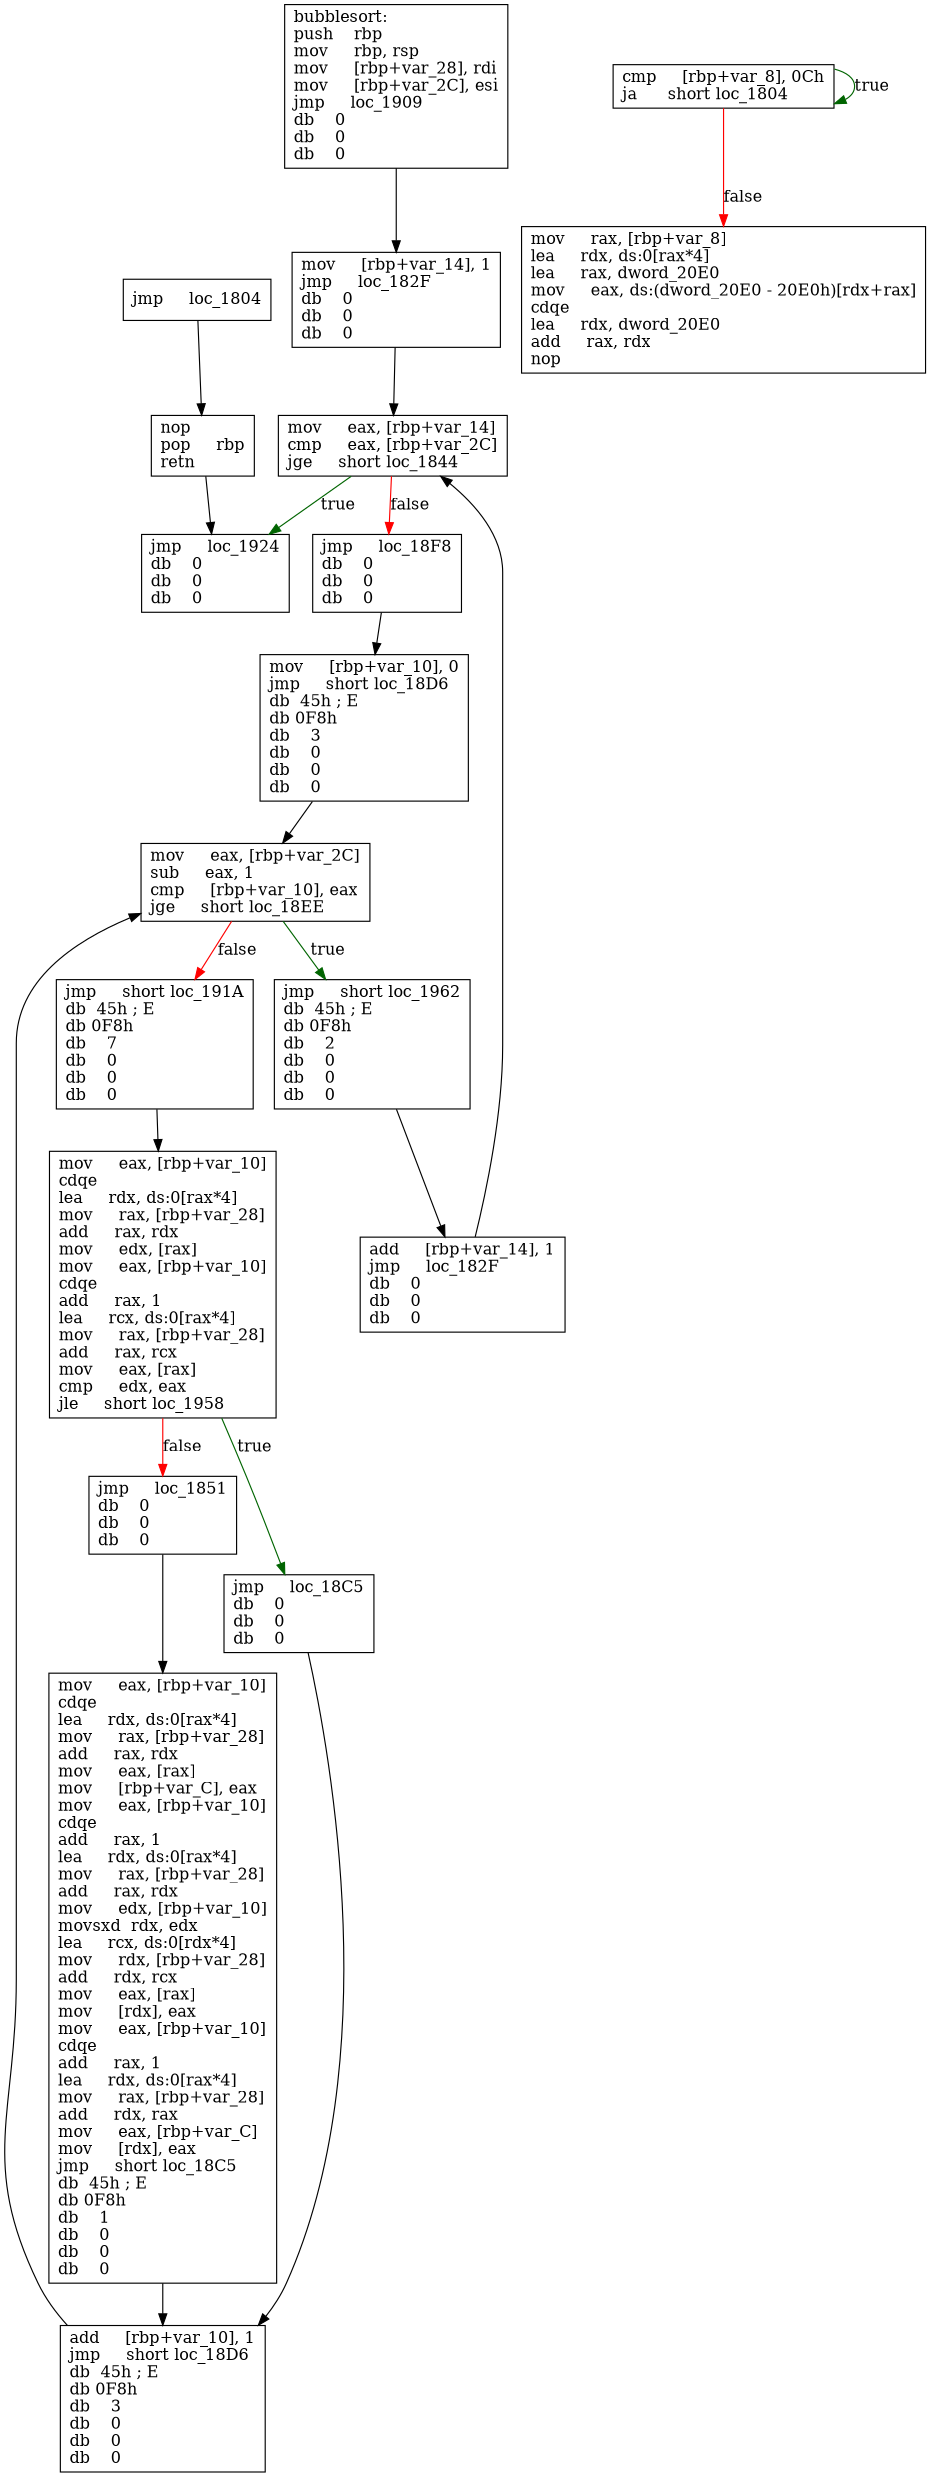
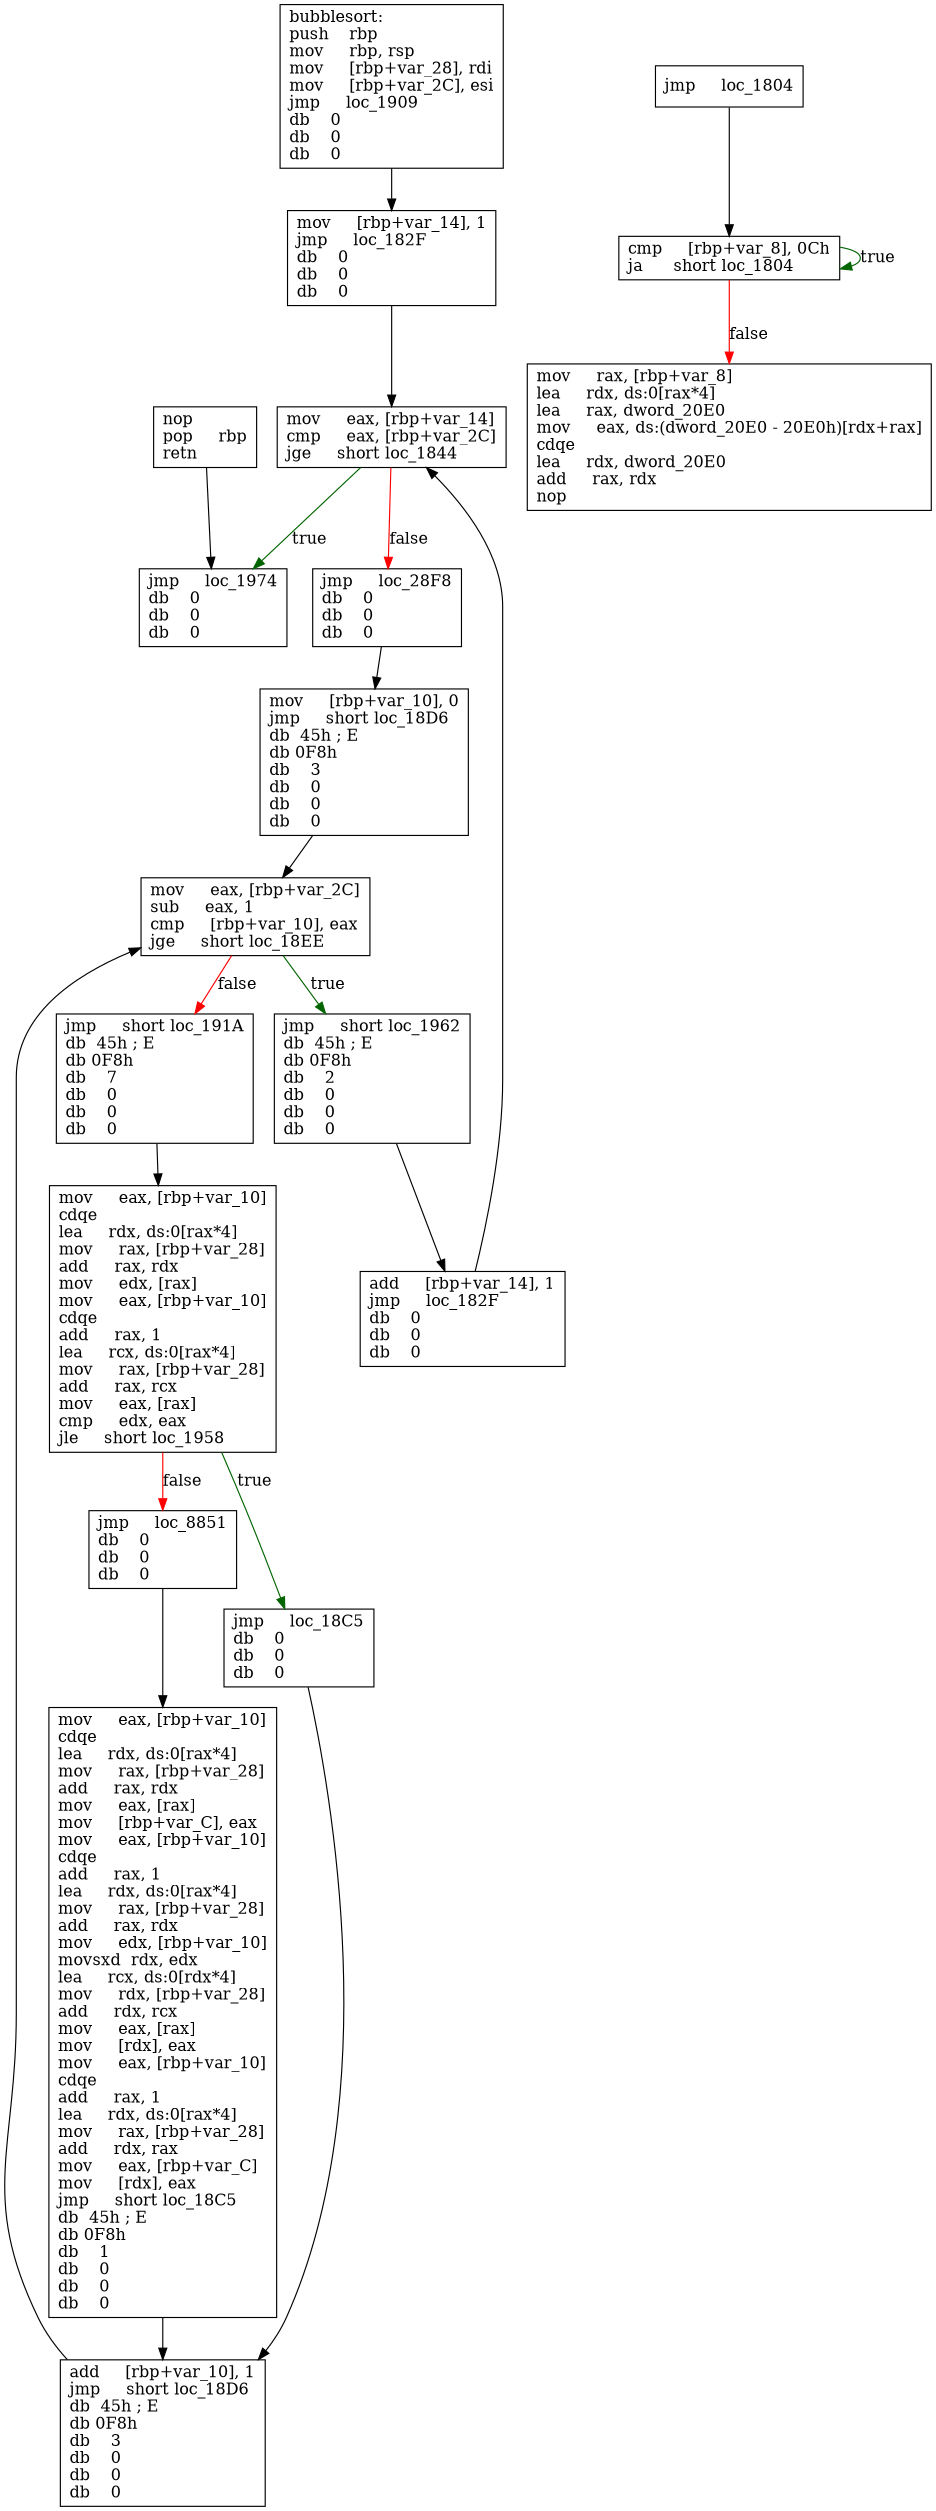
(200, 362) -> (729, 166)
(215, 573) -> (213, 608)
(387, 573) -> (387, 608)
(163, 1515) -> (163, 1550)
